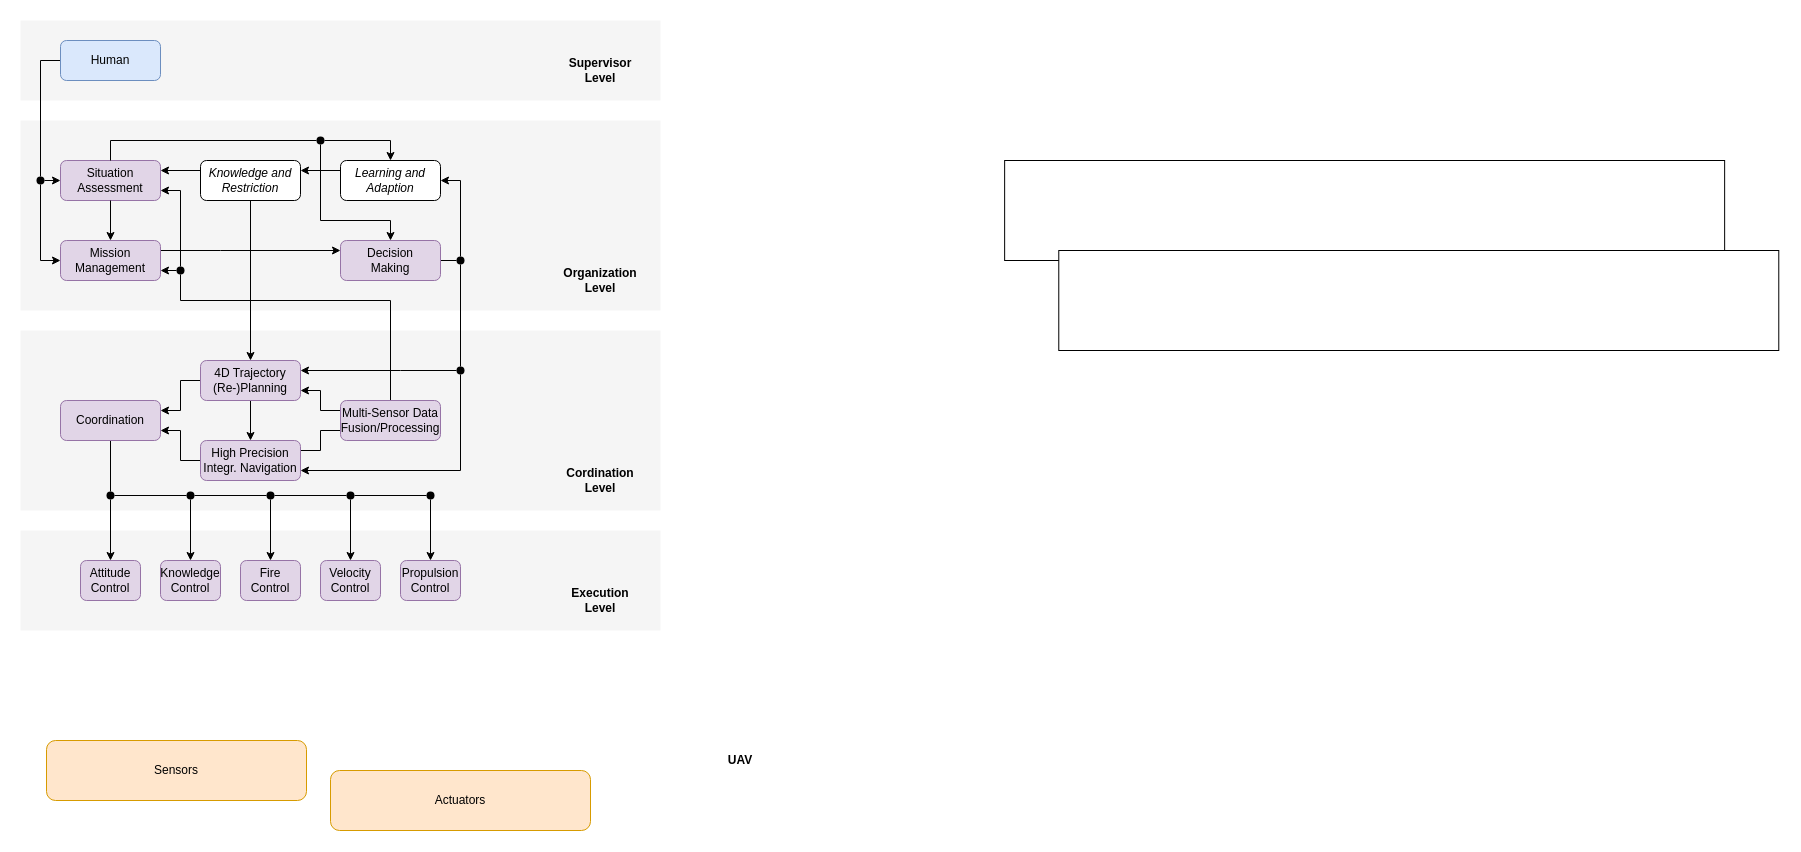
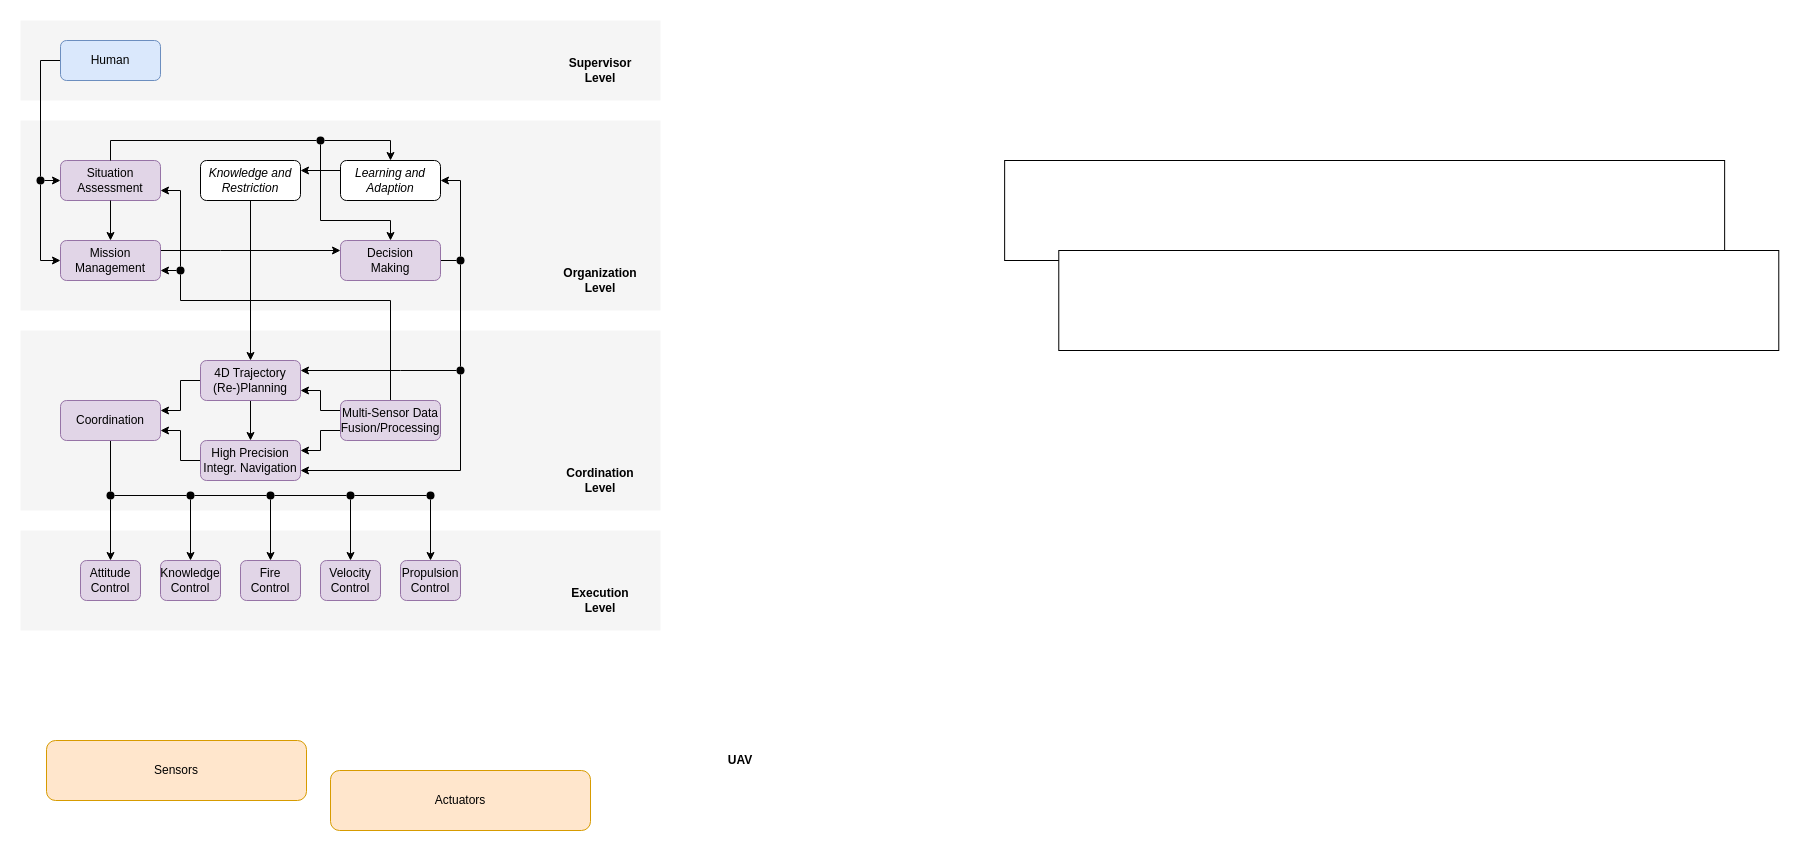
(184, 171) -> none
(306, 451) -> (308, 451)
